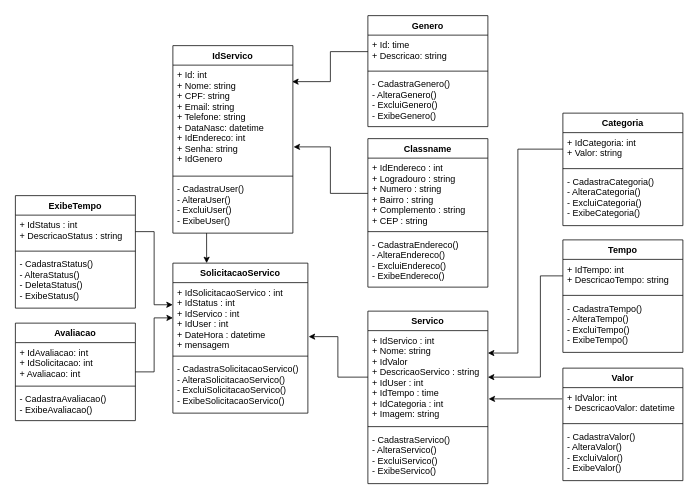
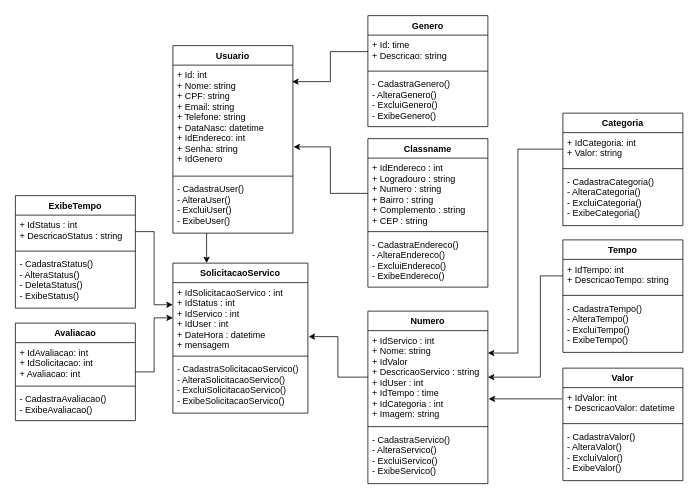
(233, 56) -> (233, 56)
(428, 321) -> (428, 321)
